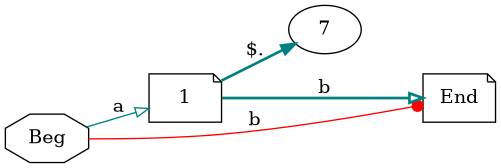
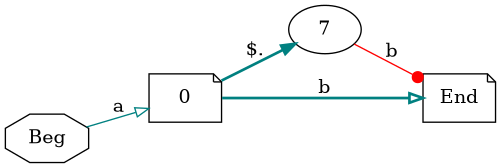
(185, 98) -> (185, 98)
(251, 131) -> (383, 59)
